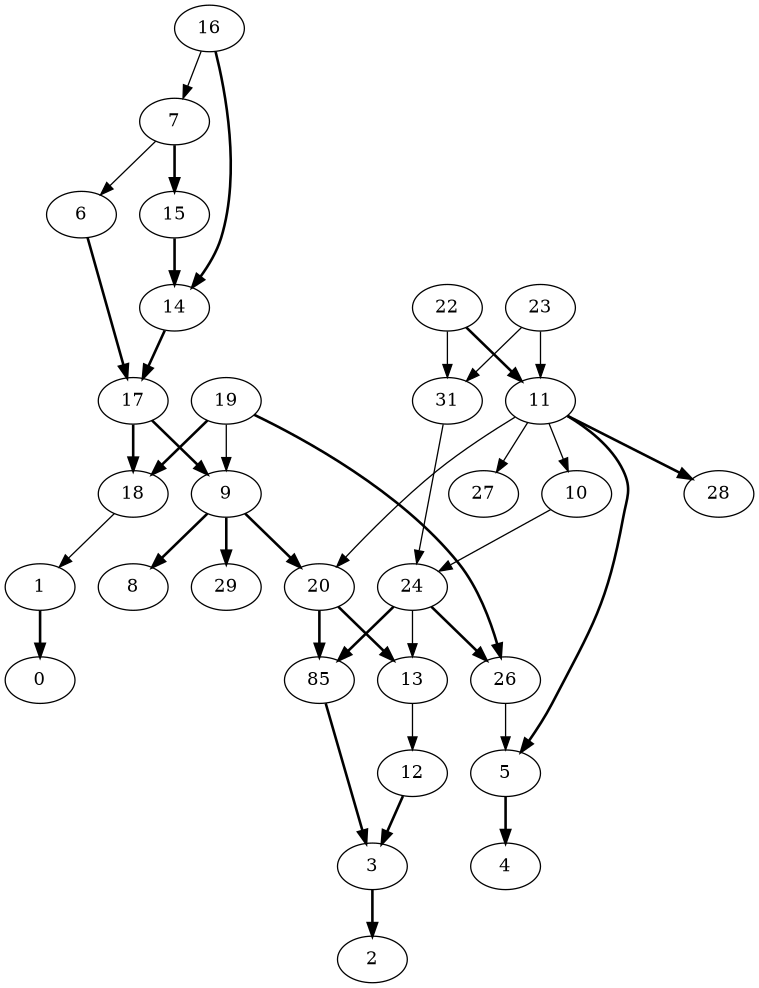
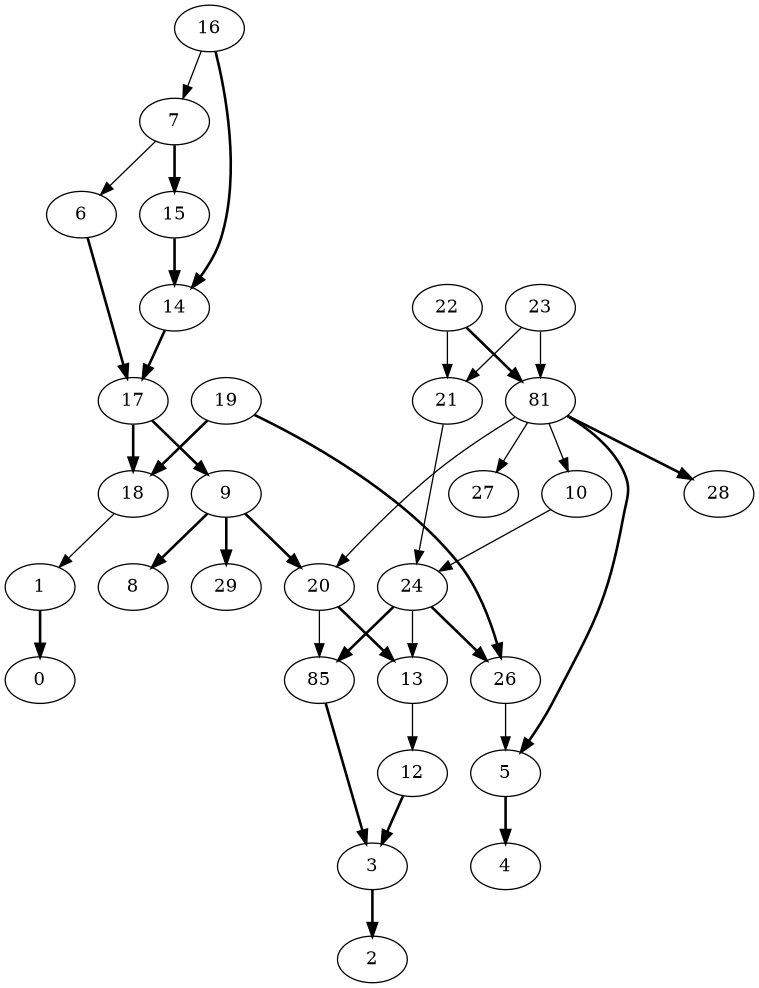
(447, 401) -> (447, 401)
(540, 401) -> (540, 401)
(226, 441) -> none
(319, 627) -> (319, 627)
